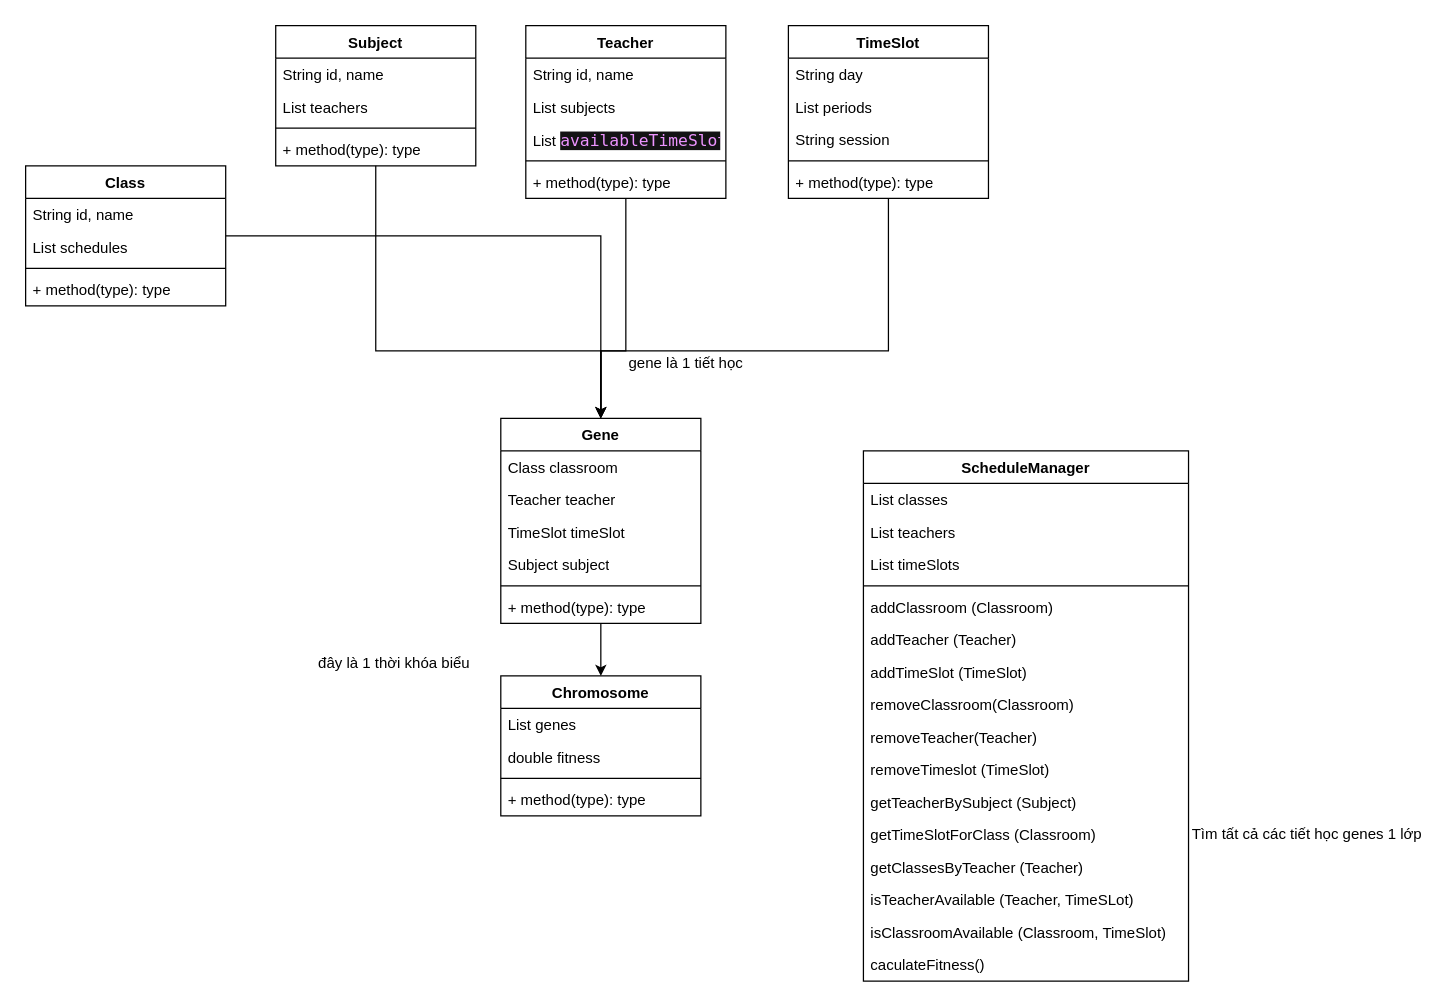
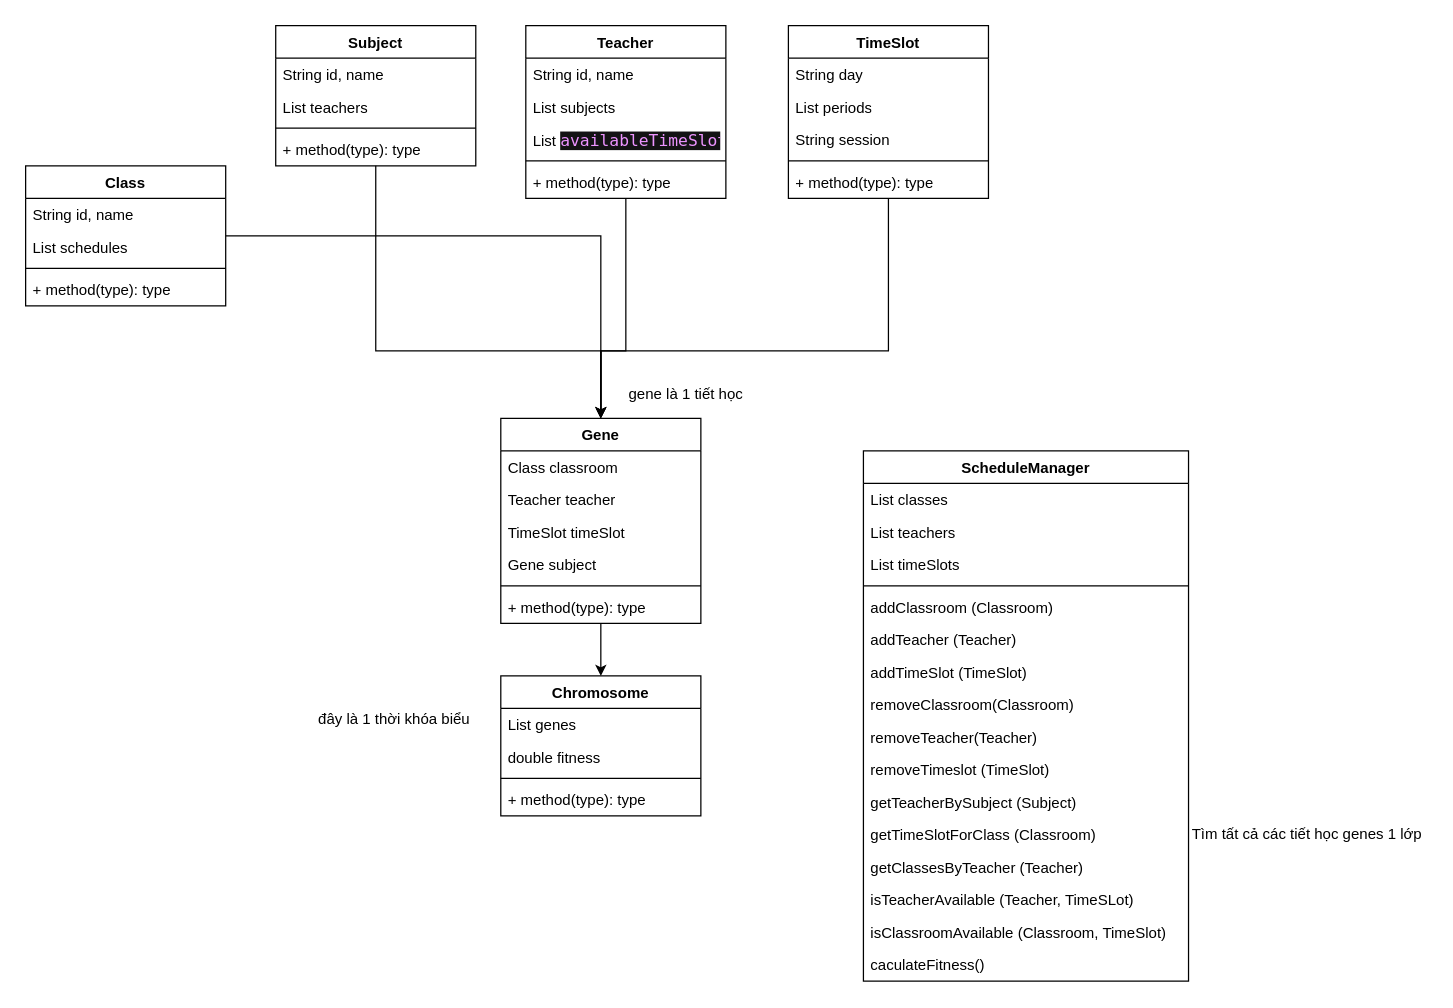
(688, 363) -> (688, 394)
(569, 566) -> (557, 566)
(394, 663) -> (394, 719)
